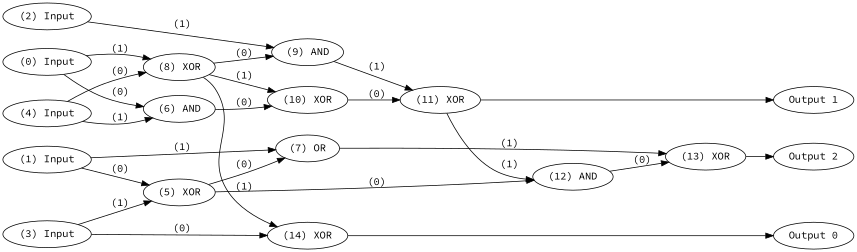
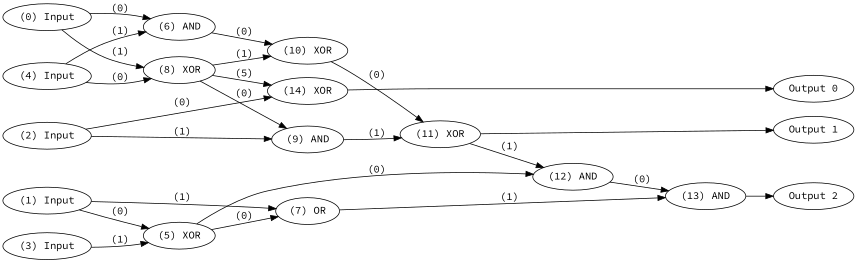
(706, 157) -> (706, 196)
(241, 187) -> (241, 73)
(176, 235) -> (175, 114)
